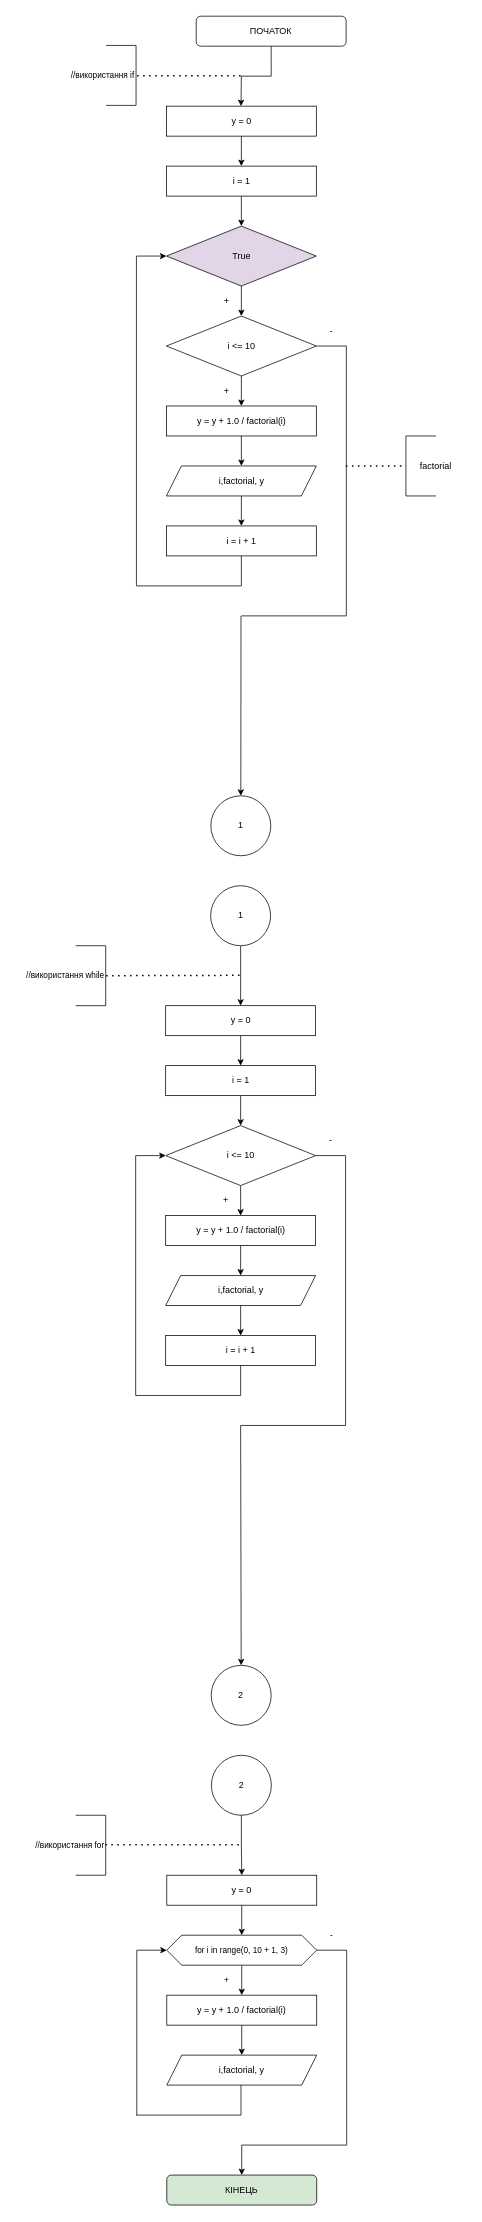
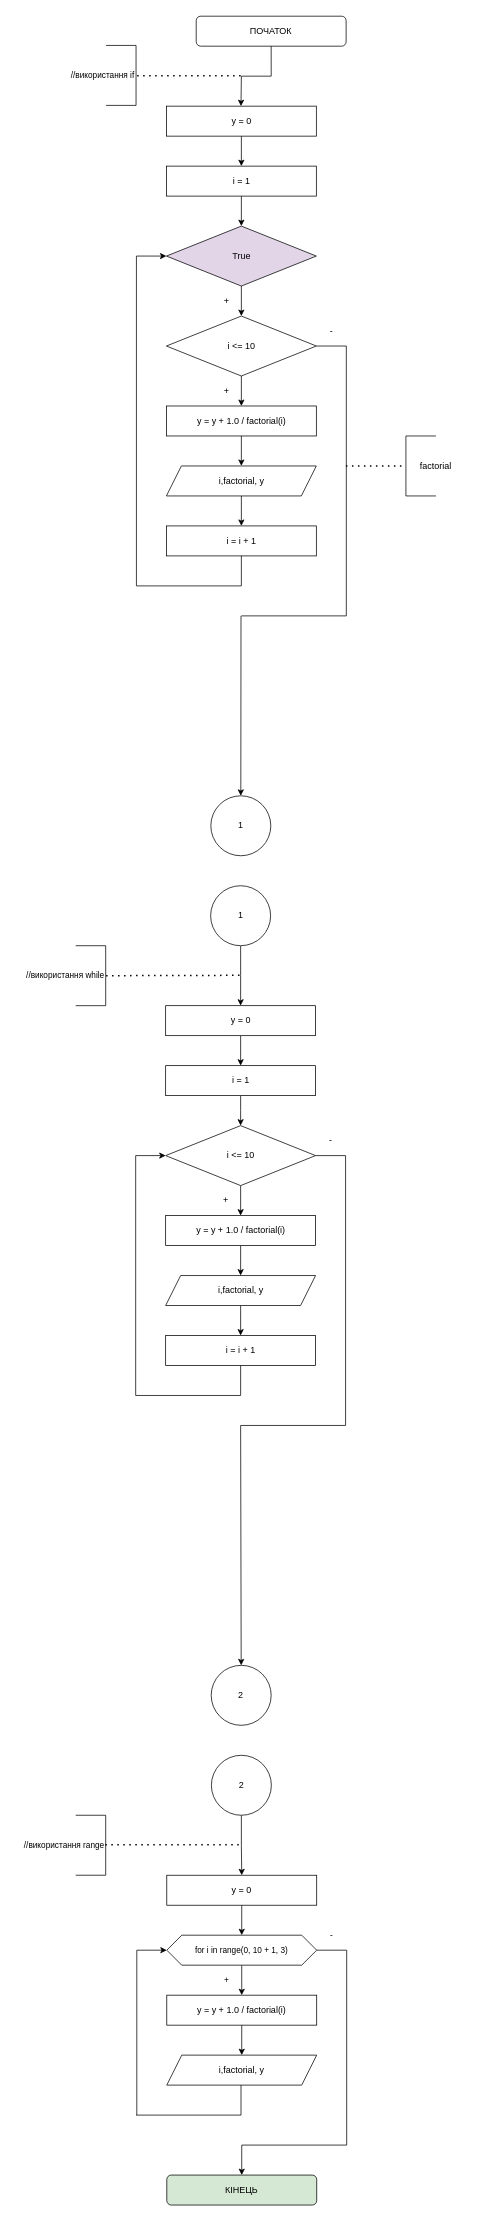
(64, 1845) -> (60, 1845)
